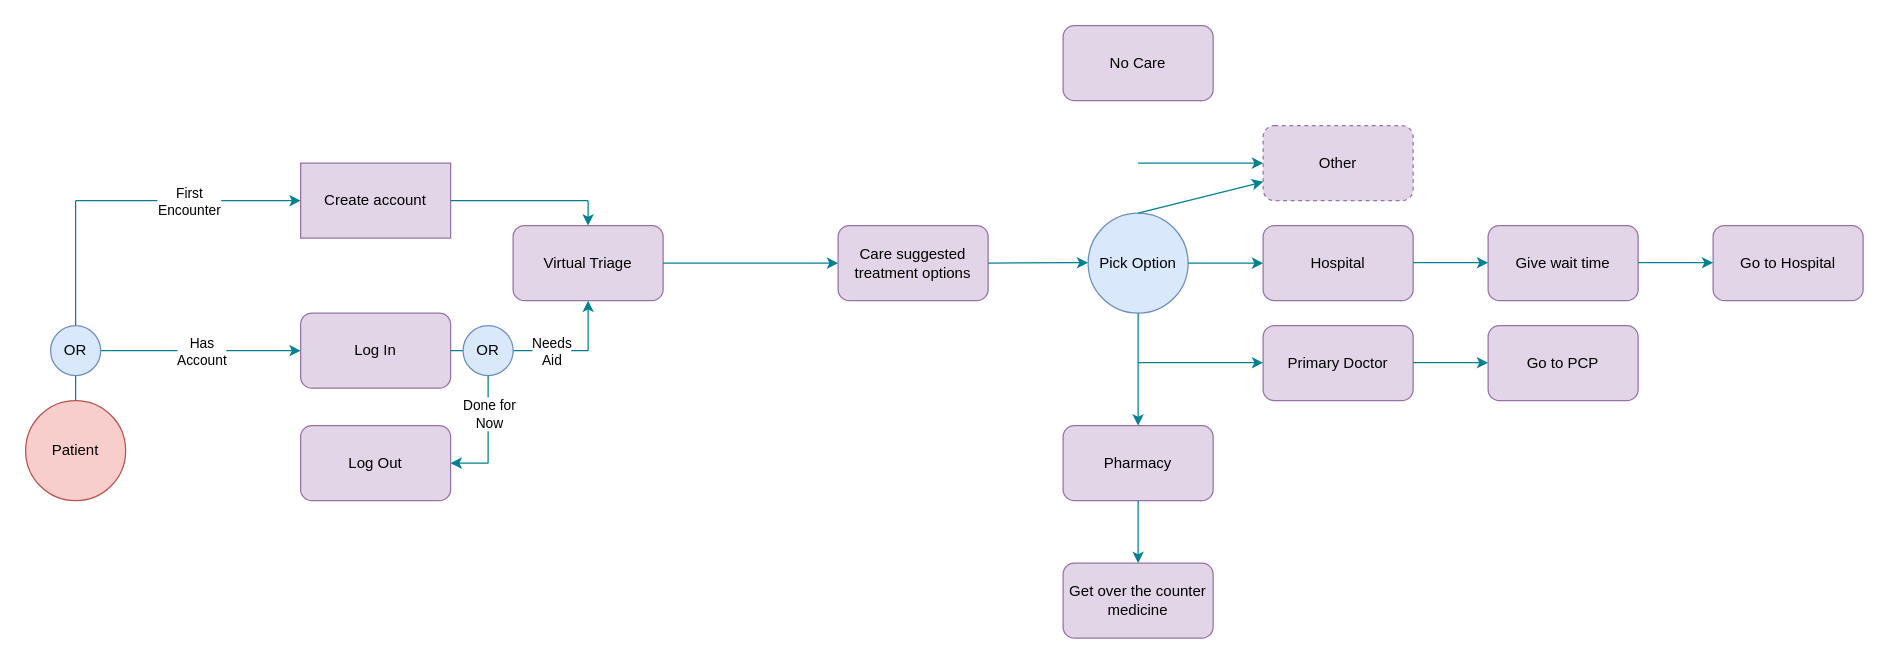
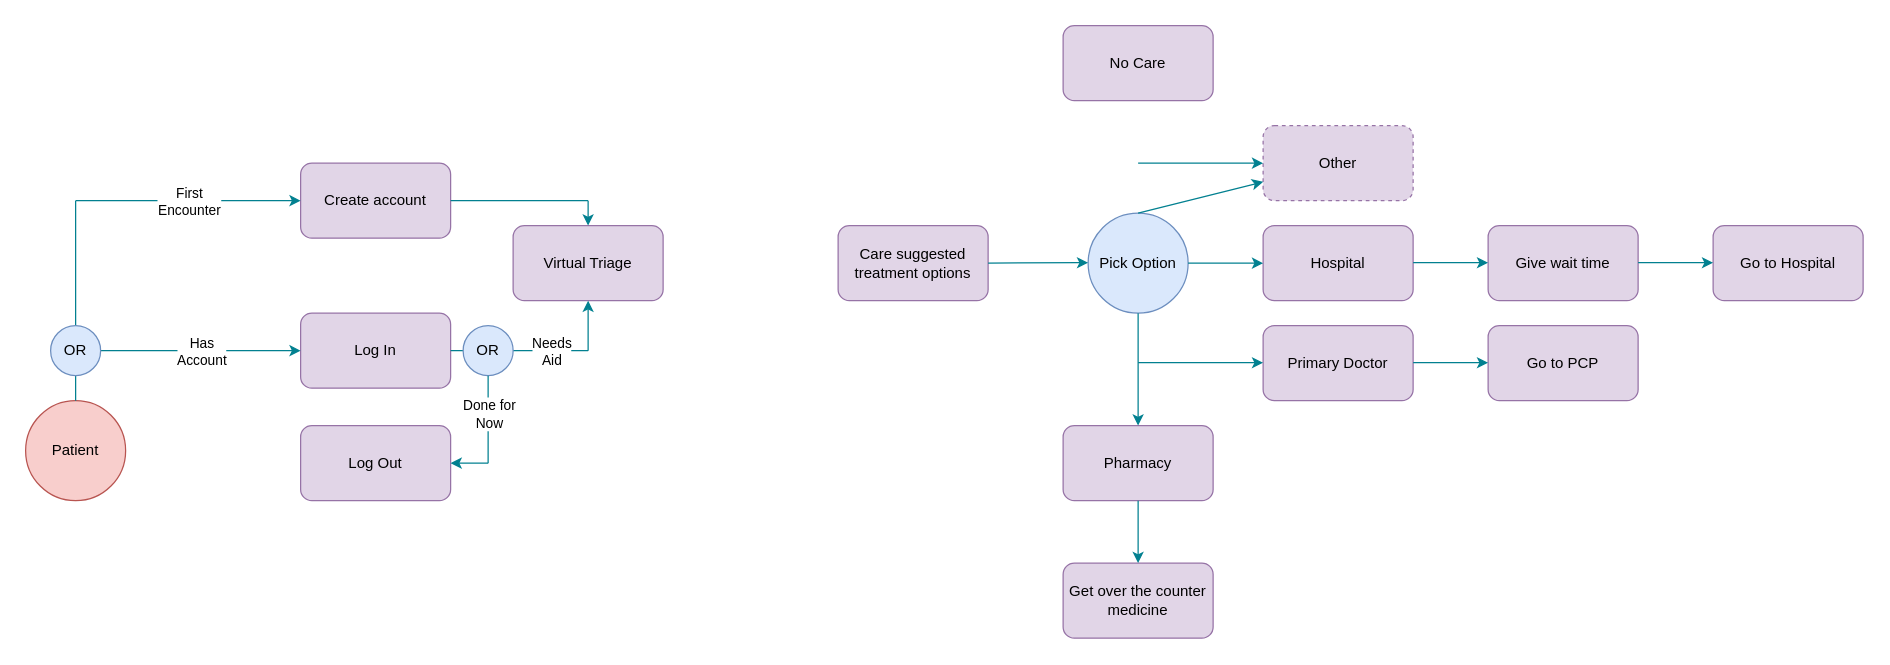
(376, 201) -> (376, 201)
(746, 263) -> none
